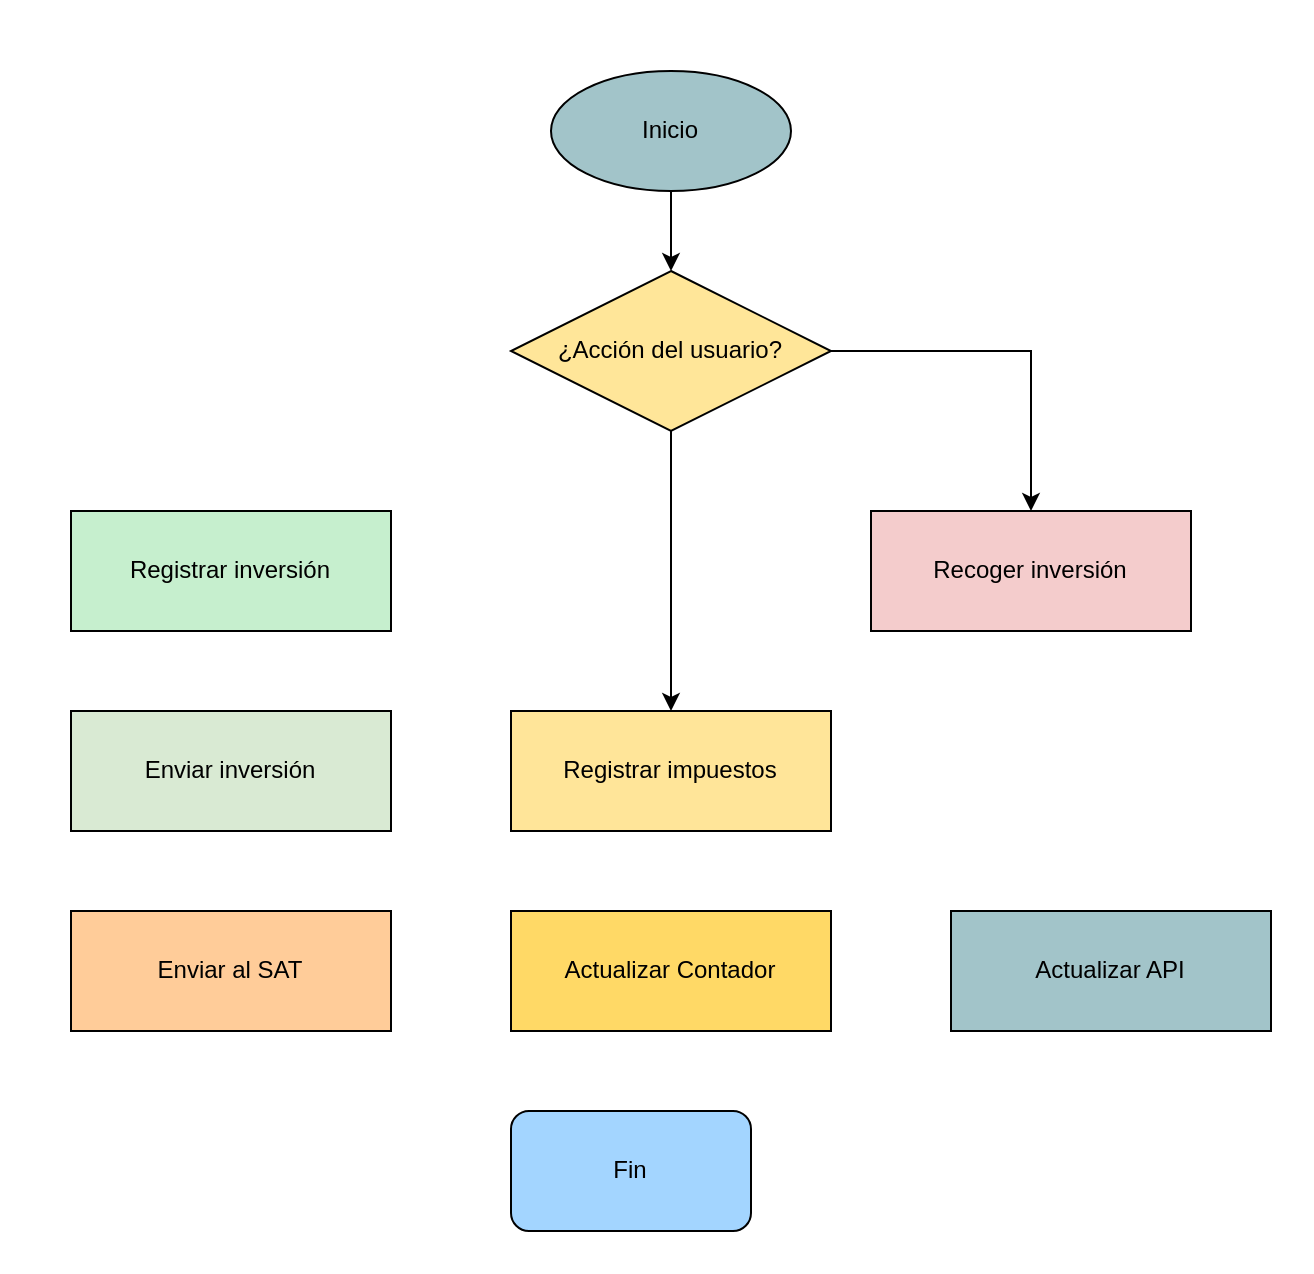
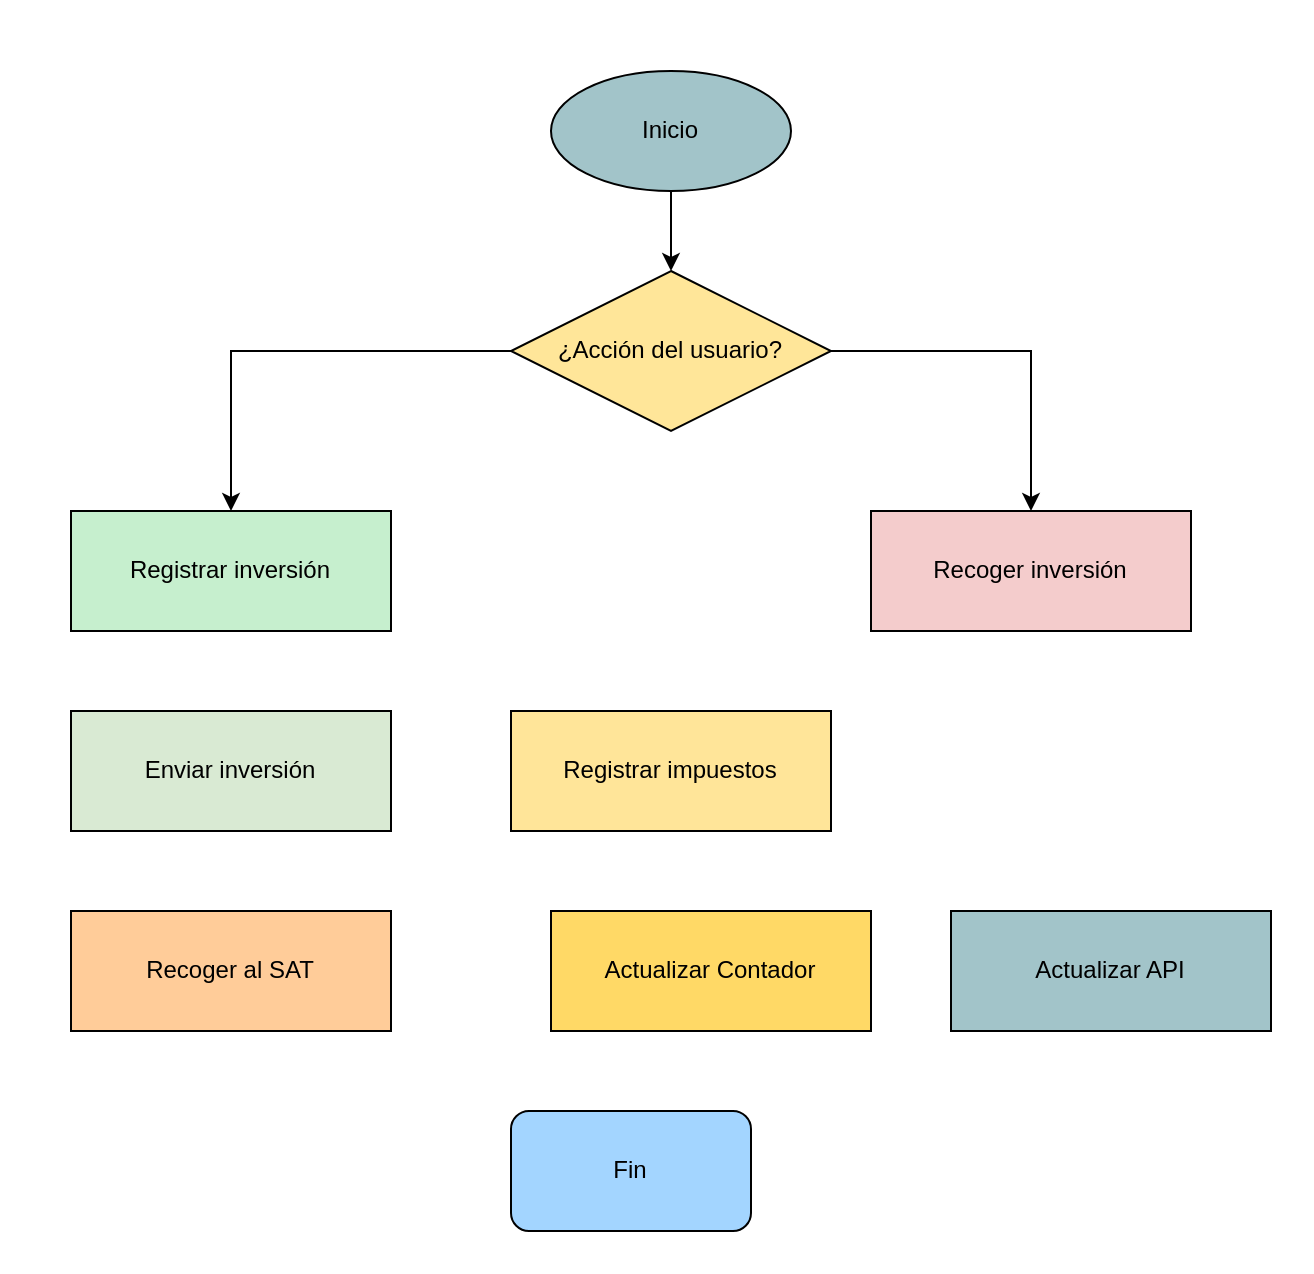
(671, 564) -> (298, 351)
(231, 971) -> (231, 971)
(671, 971) -> (711, 971)
